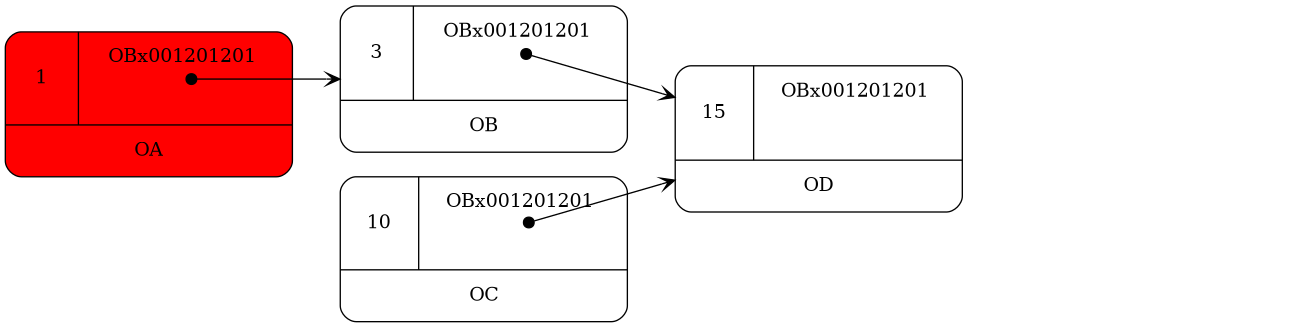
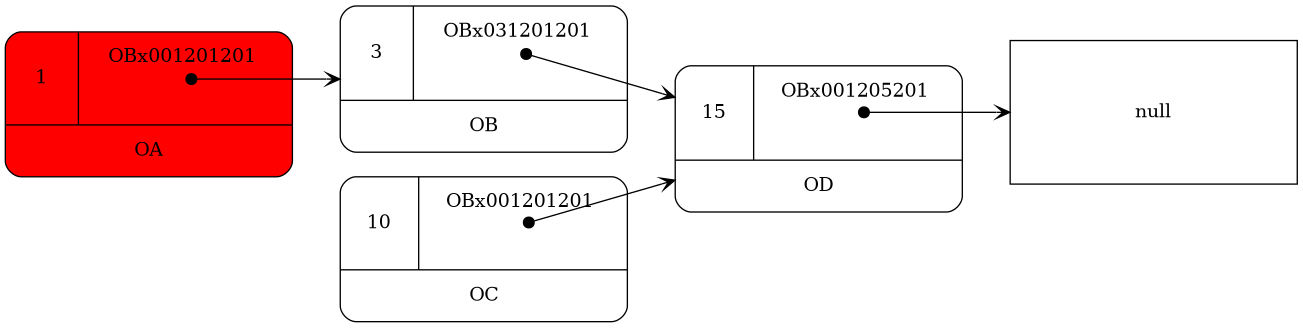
(520, 31) -> (520, 31)
(858, 91) -> (858, 91)
none -> (1154, 112)
